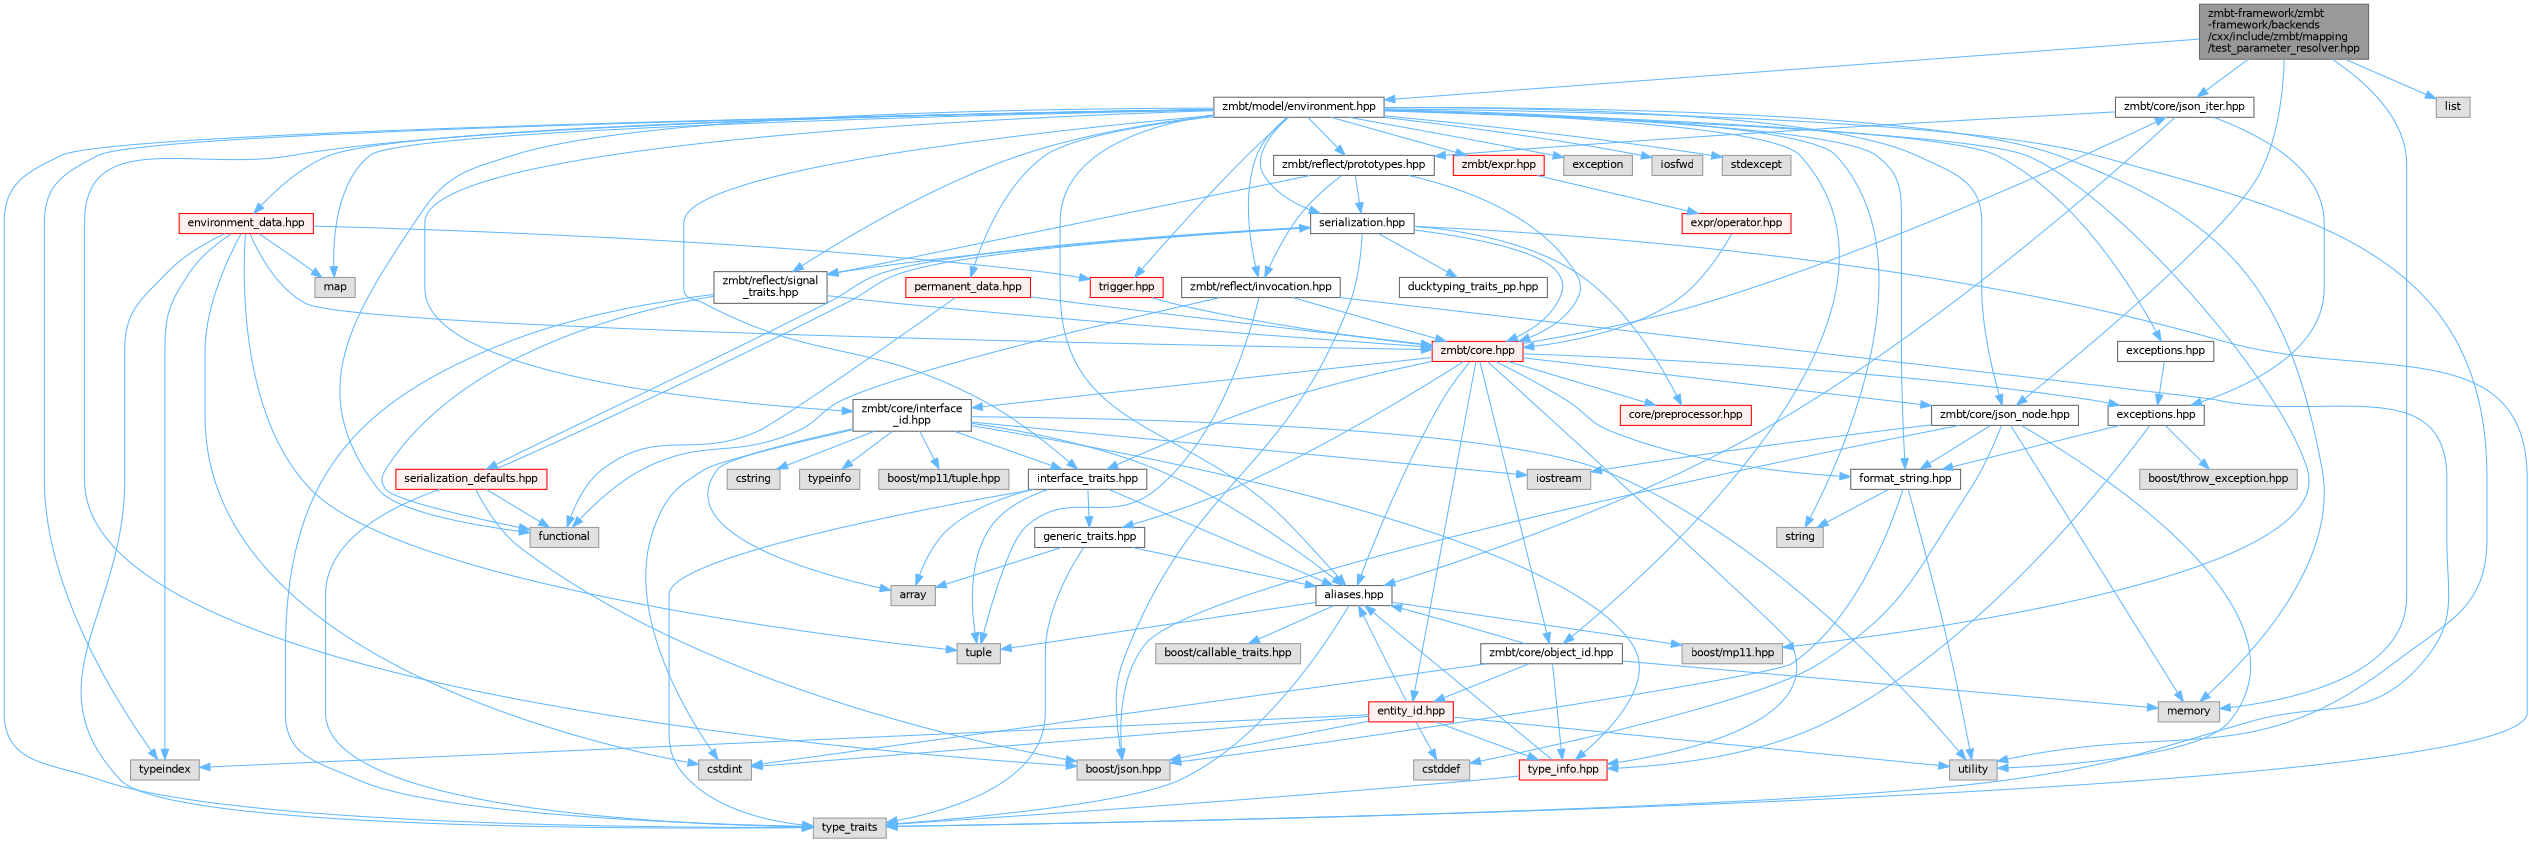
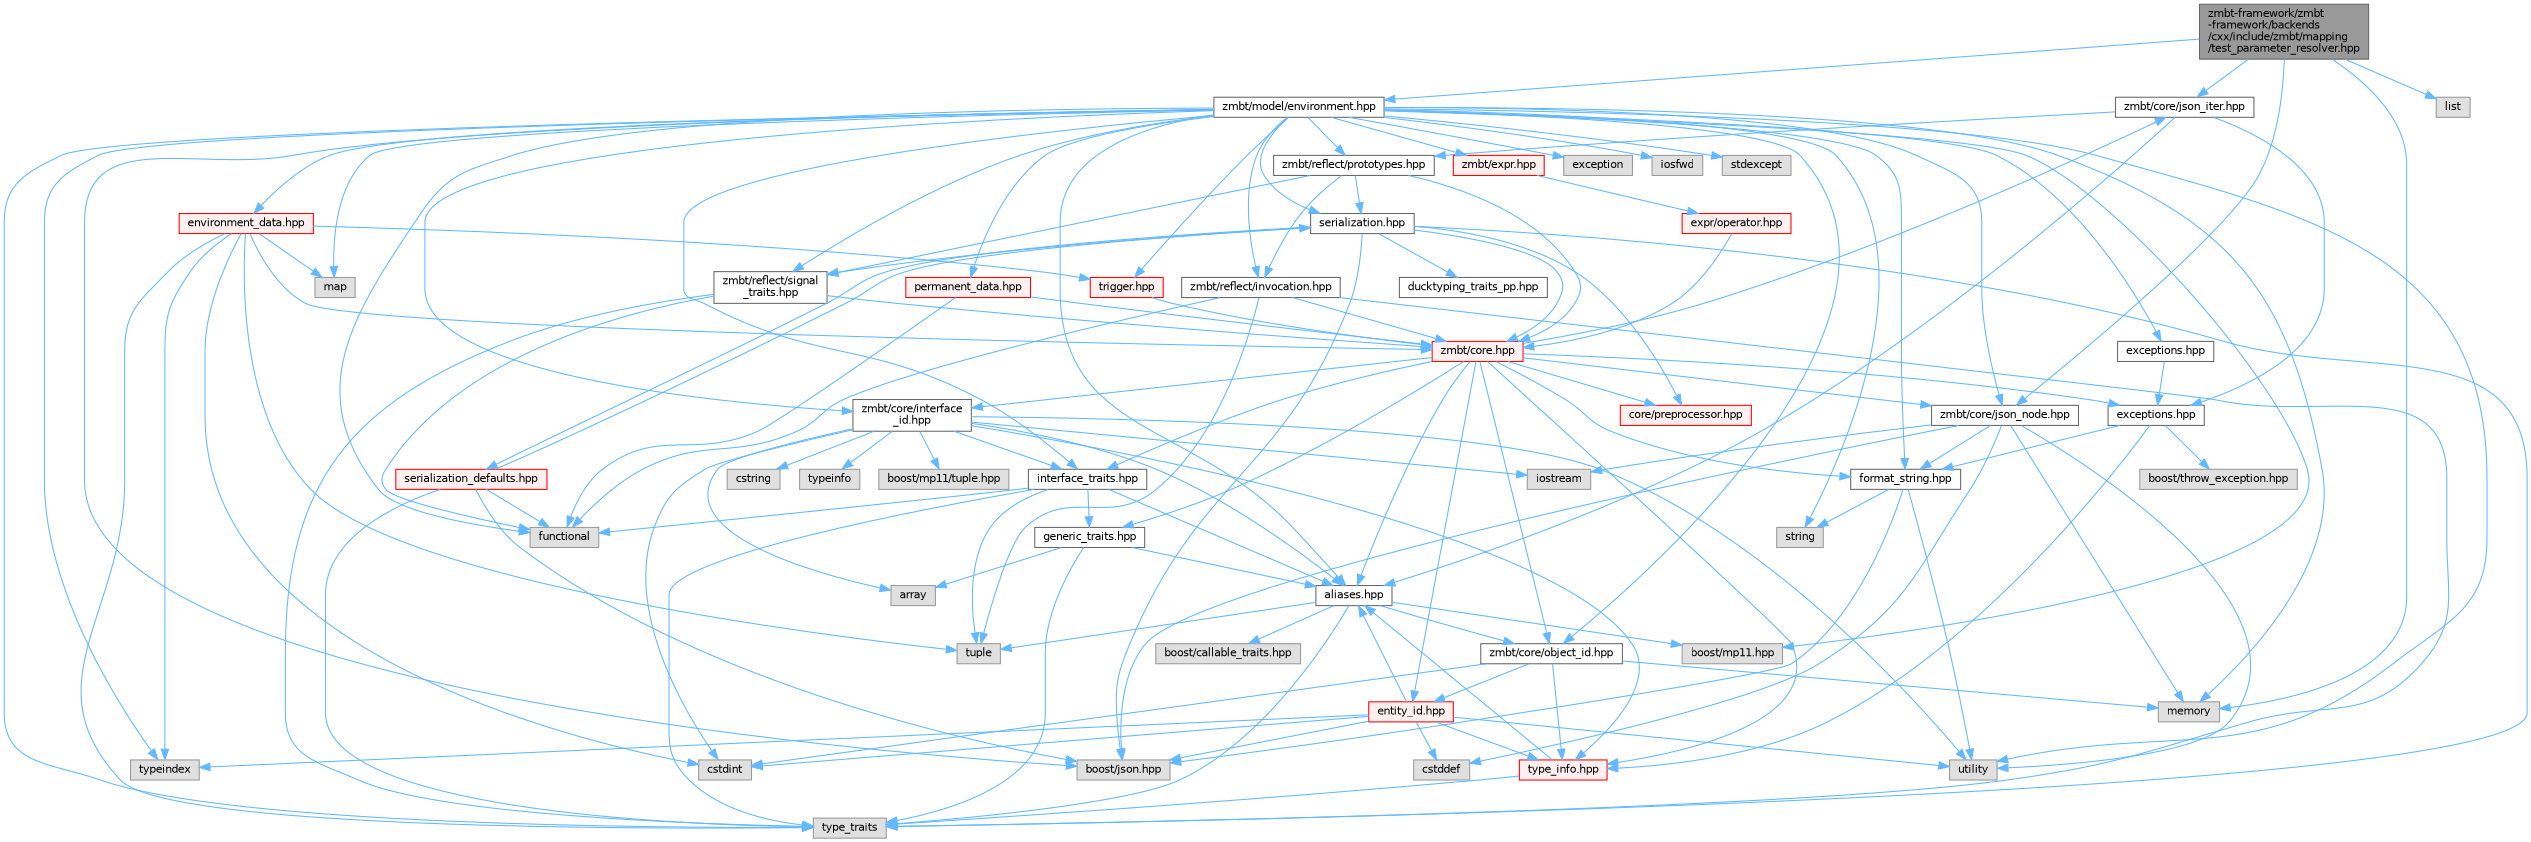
(964, 517) -> (819, 511)
(1463, 626) -> (1442, 624)
